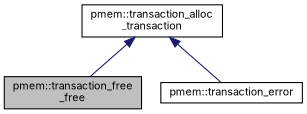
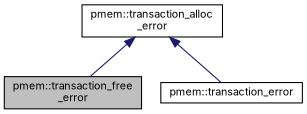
(152, 21) -> (152, 21)
(73, 93) -> (73, 93)
